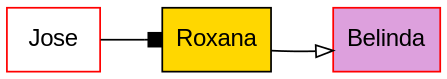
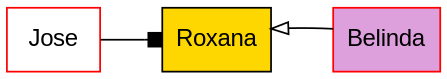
(293, 51) -> (311, 28)
